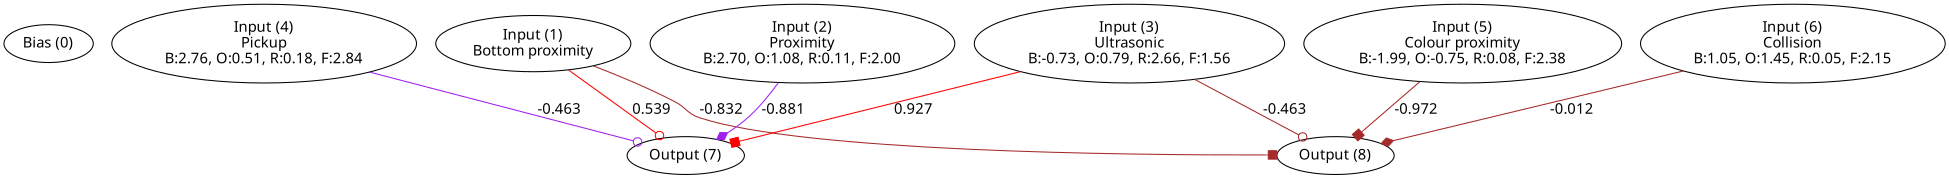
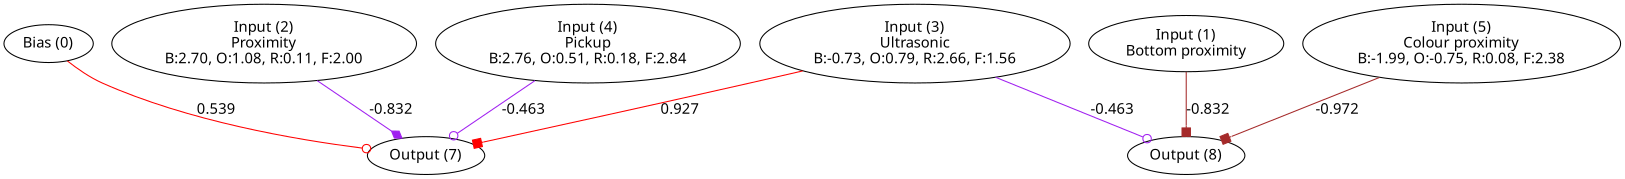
(1793, 44) -> none
(612, 102) -> (210, 119)
(1247, 107) -> (1069, 107)
(784, 110) -> (391, 110)
